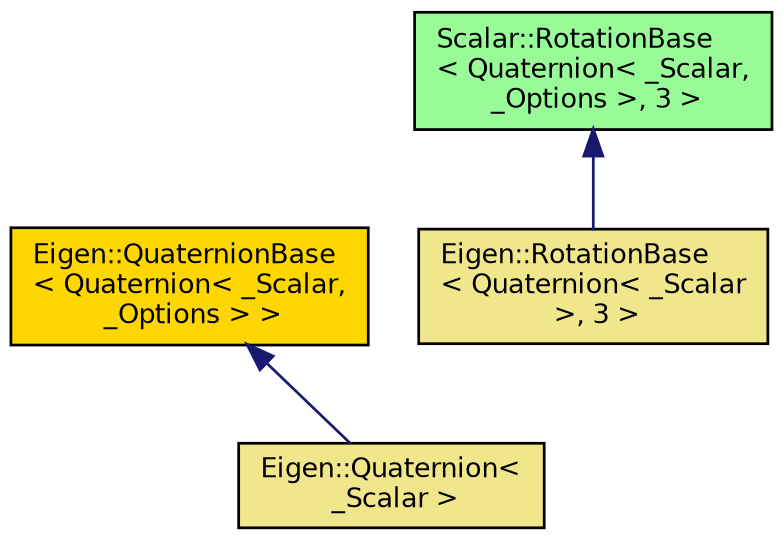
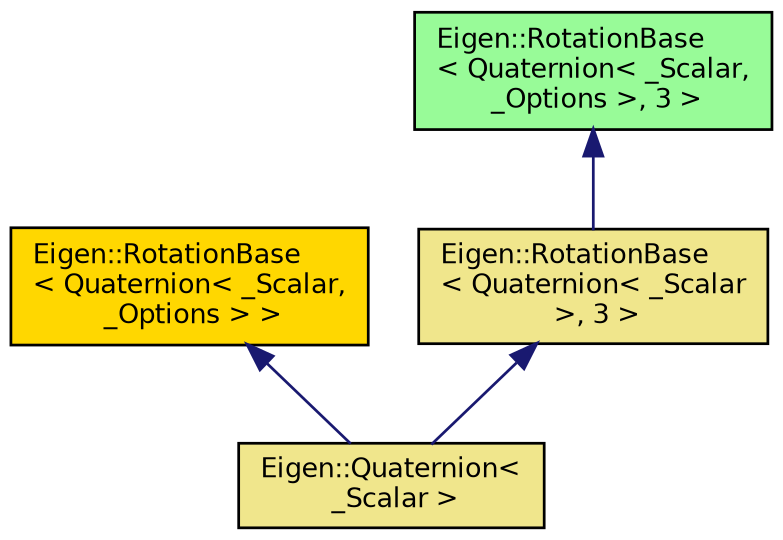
(593, 71) -> (593, 71)
(190, 286) -> (190, 286)
none -> (474, 404)
